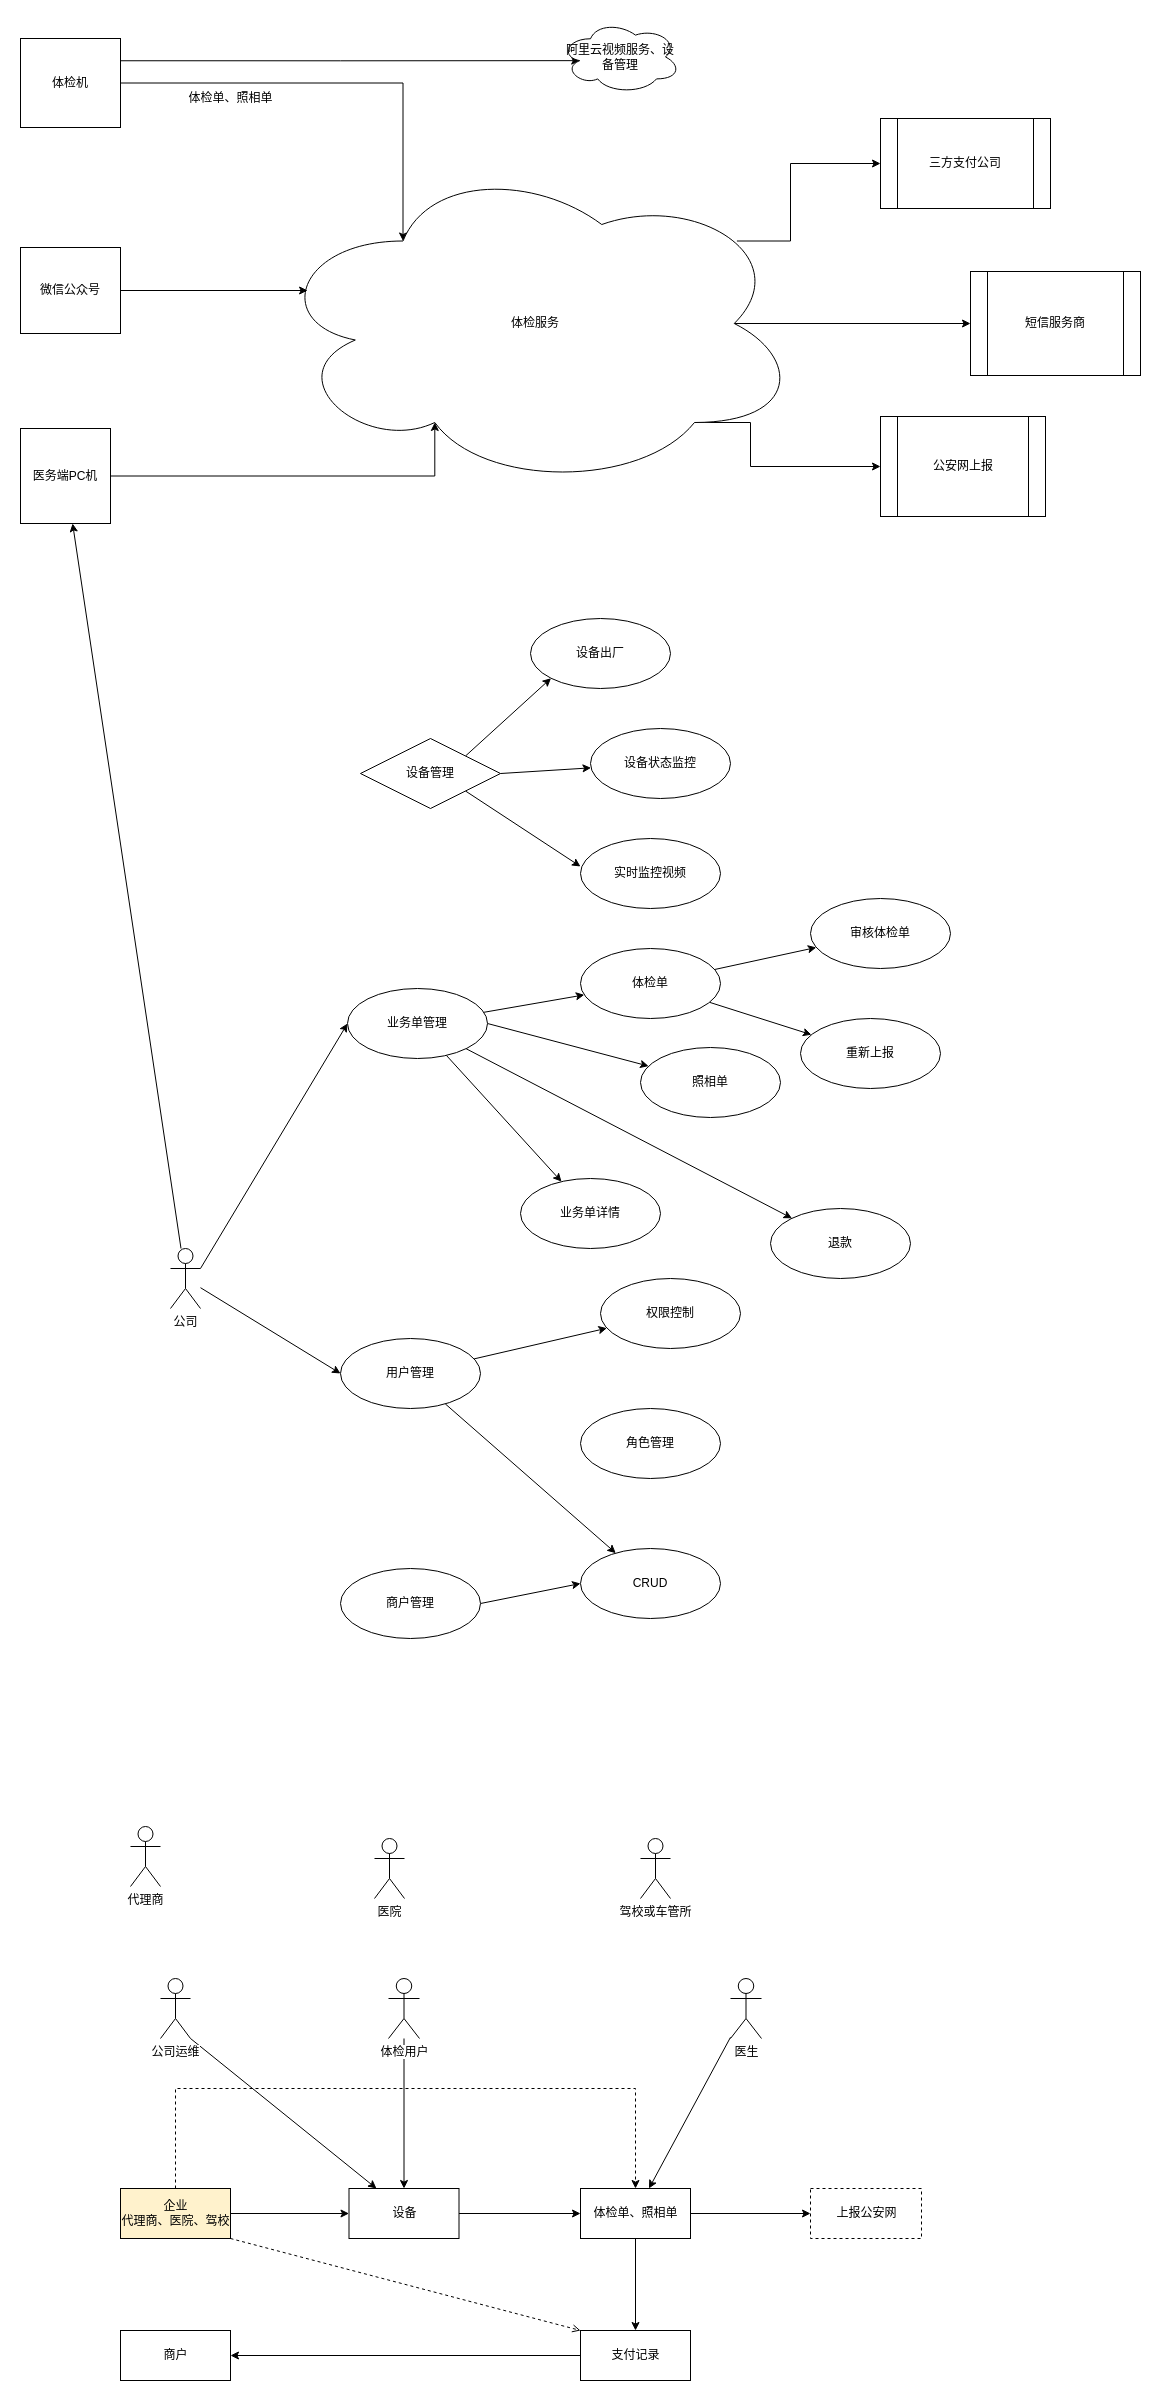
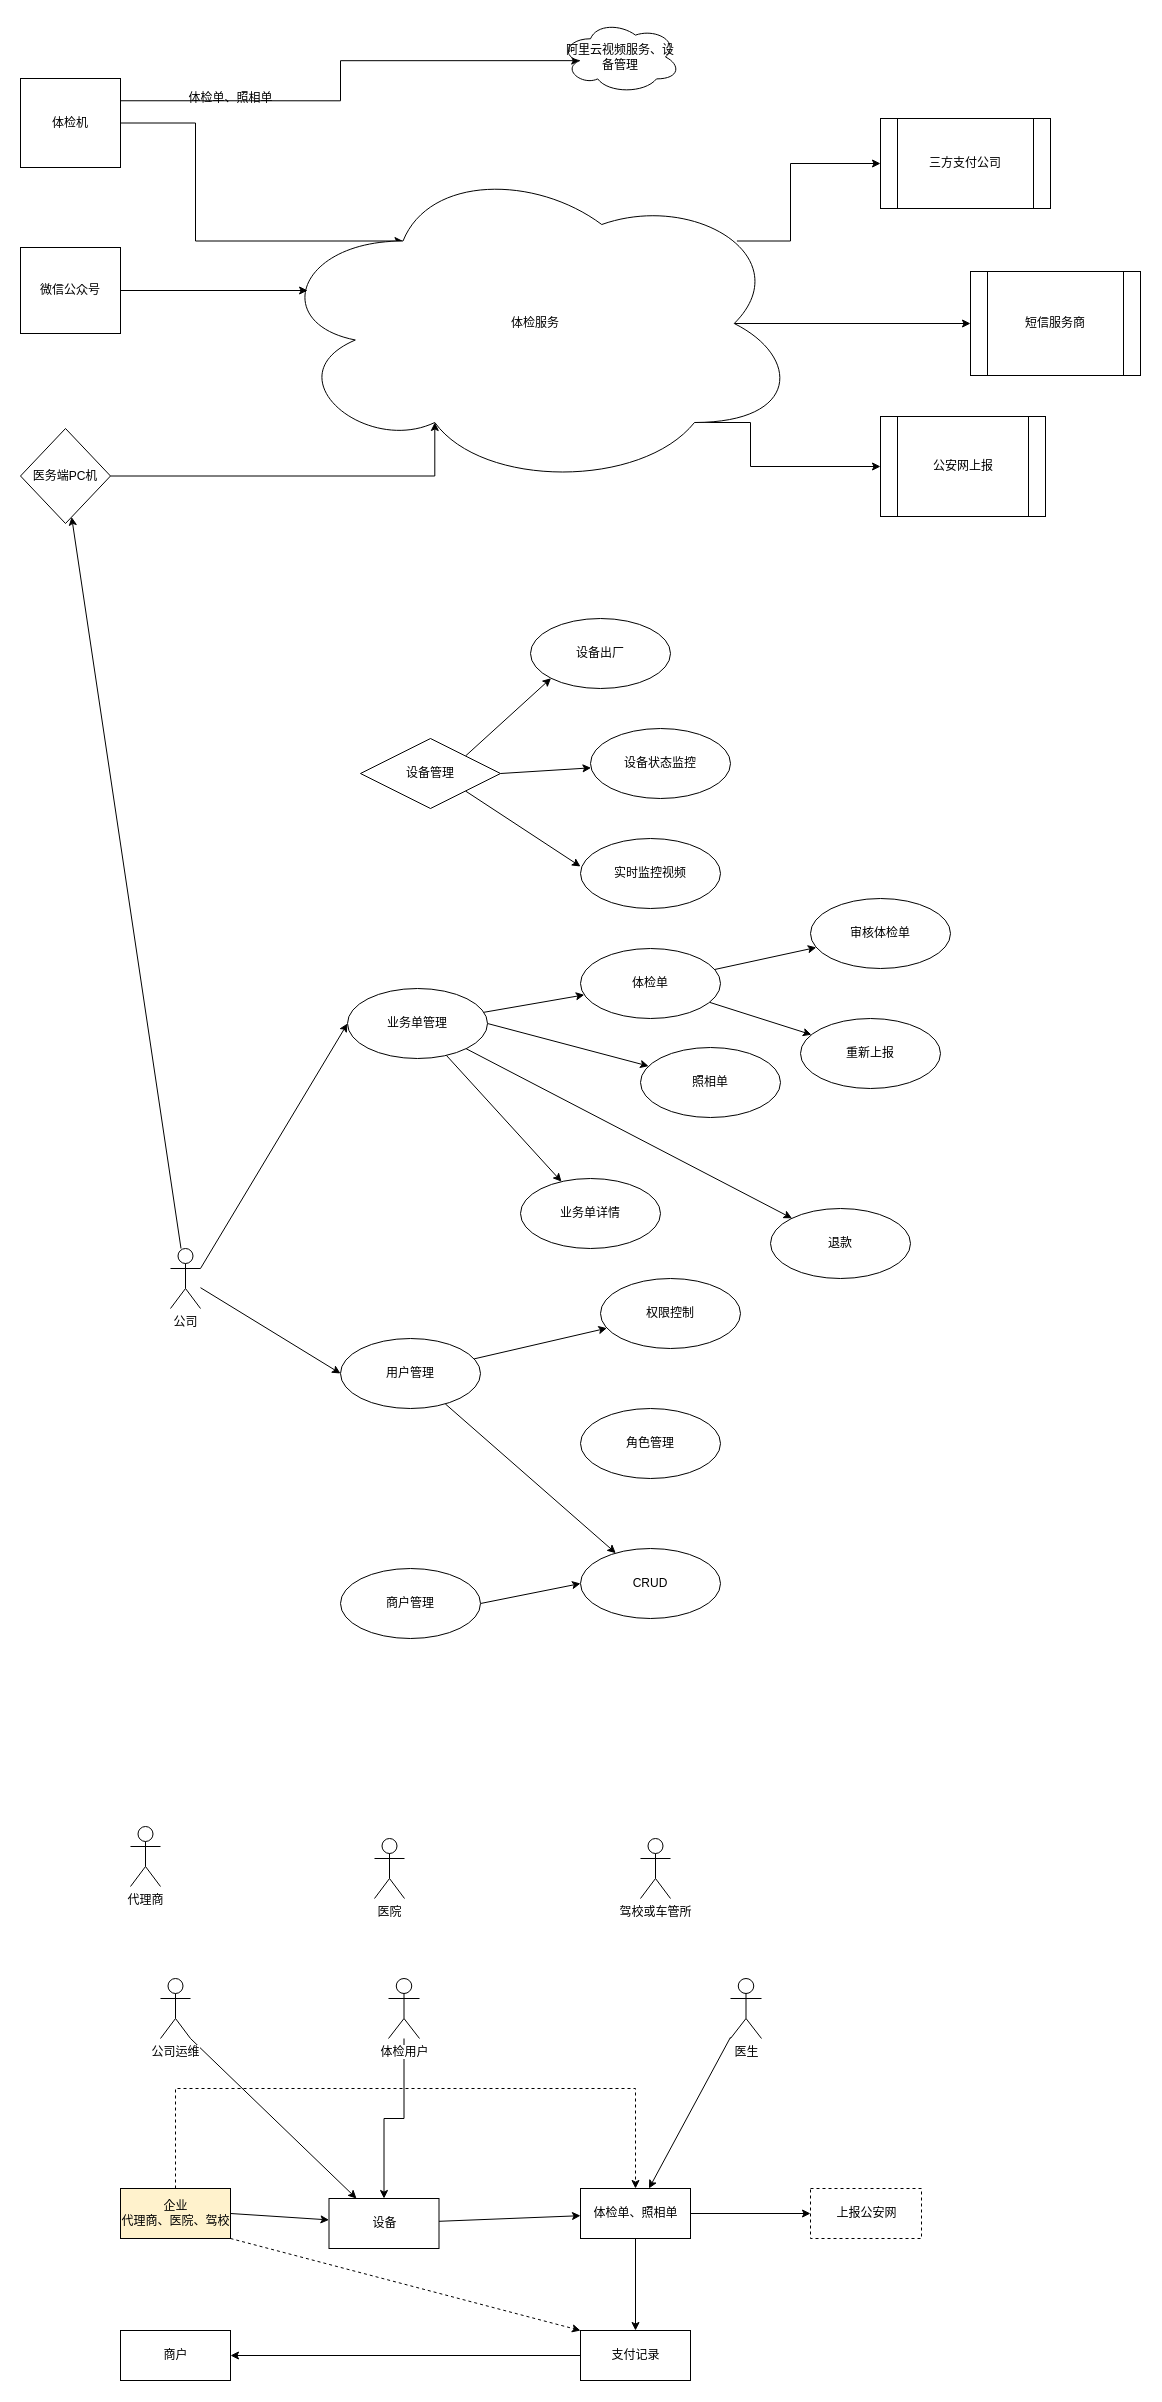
(71, 83) -> (71, 123)
(66, 476) -> (66, 476)
(404, 2214) -> (384, 2224)
(573, 2329) -> (572, 2328)
